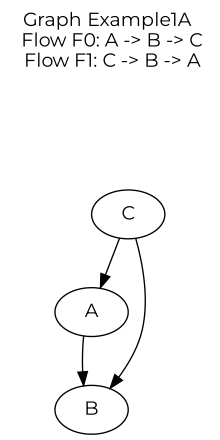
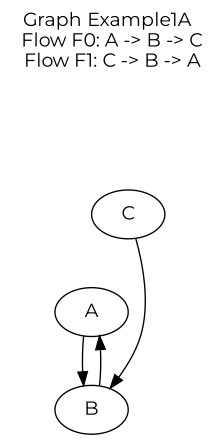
(112, 257) -> (101, 368)
